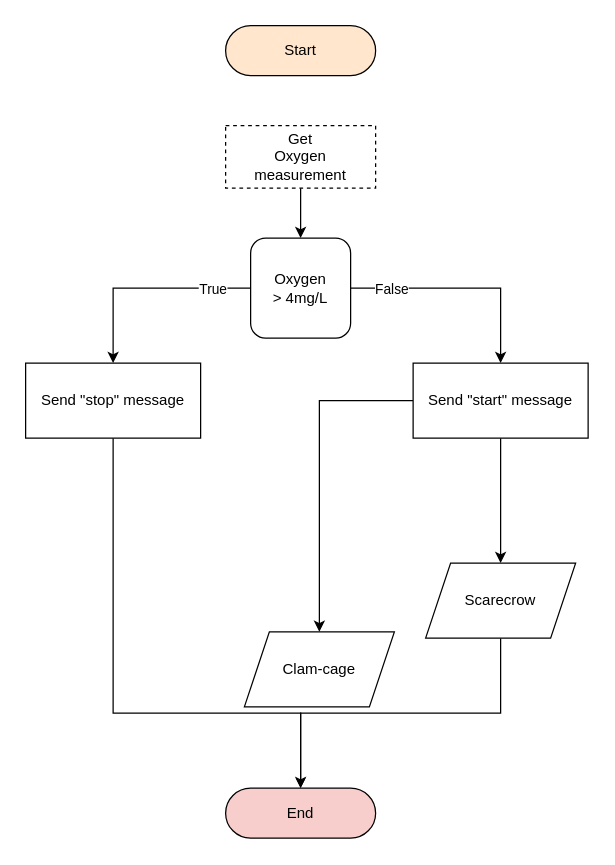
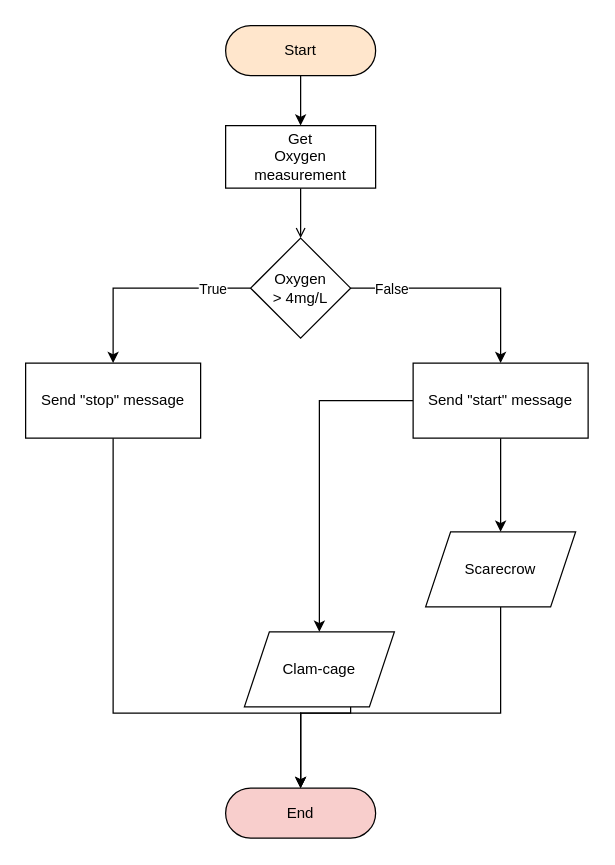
none -> (301, 97)
(301, 157) -> (301, 157)
(301, 228) -> (301, 230)
(301, 288) -> (301, 288)
(501, 601) -> (501, 569)
none -> (351, 708)
